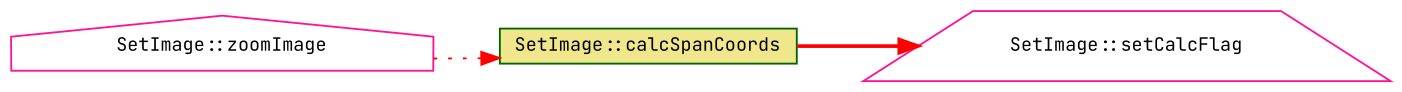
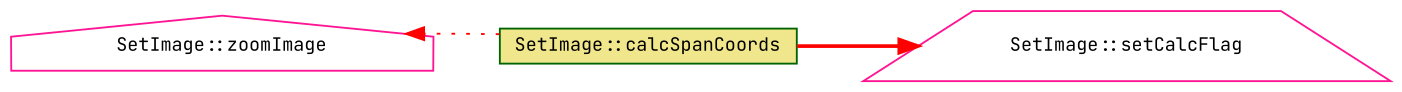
(457, 59) -> (462, 34)
